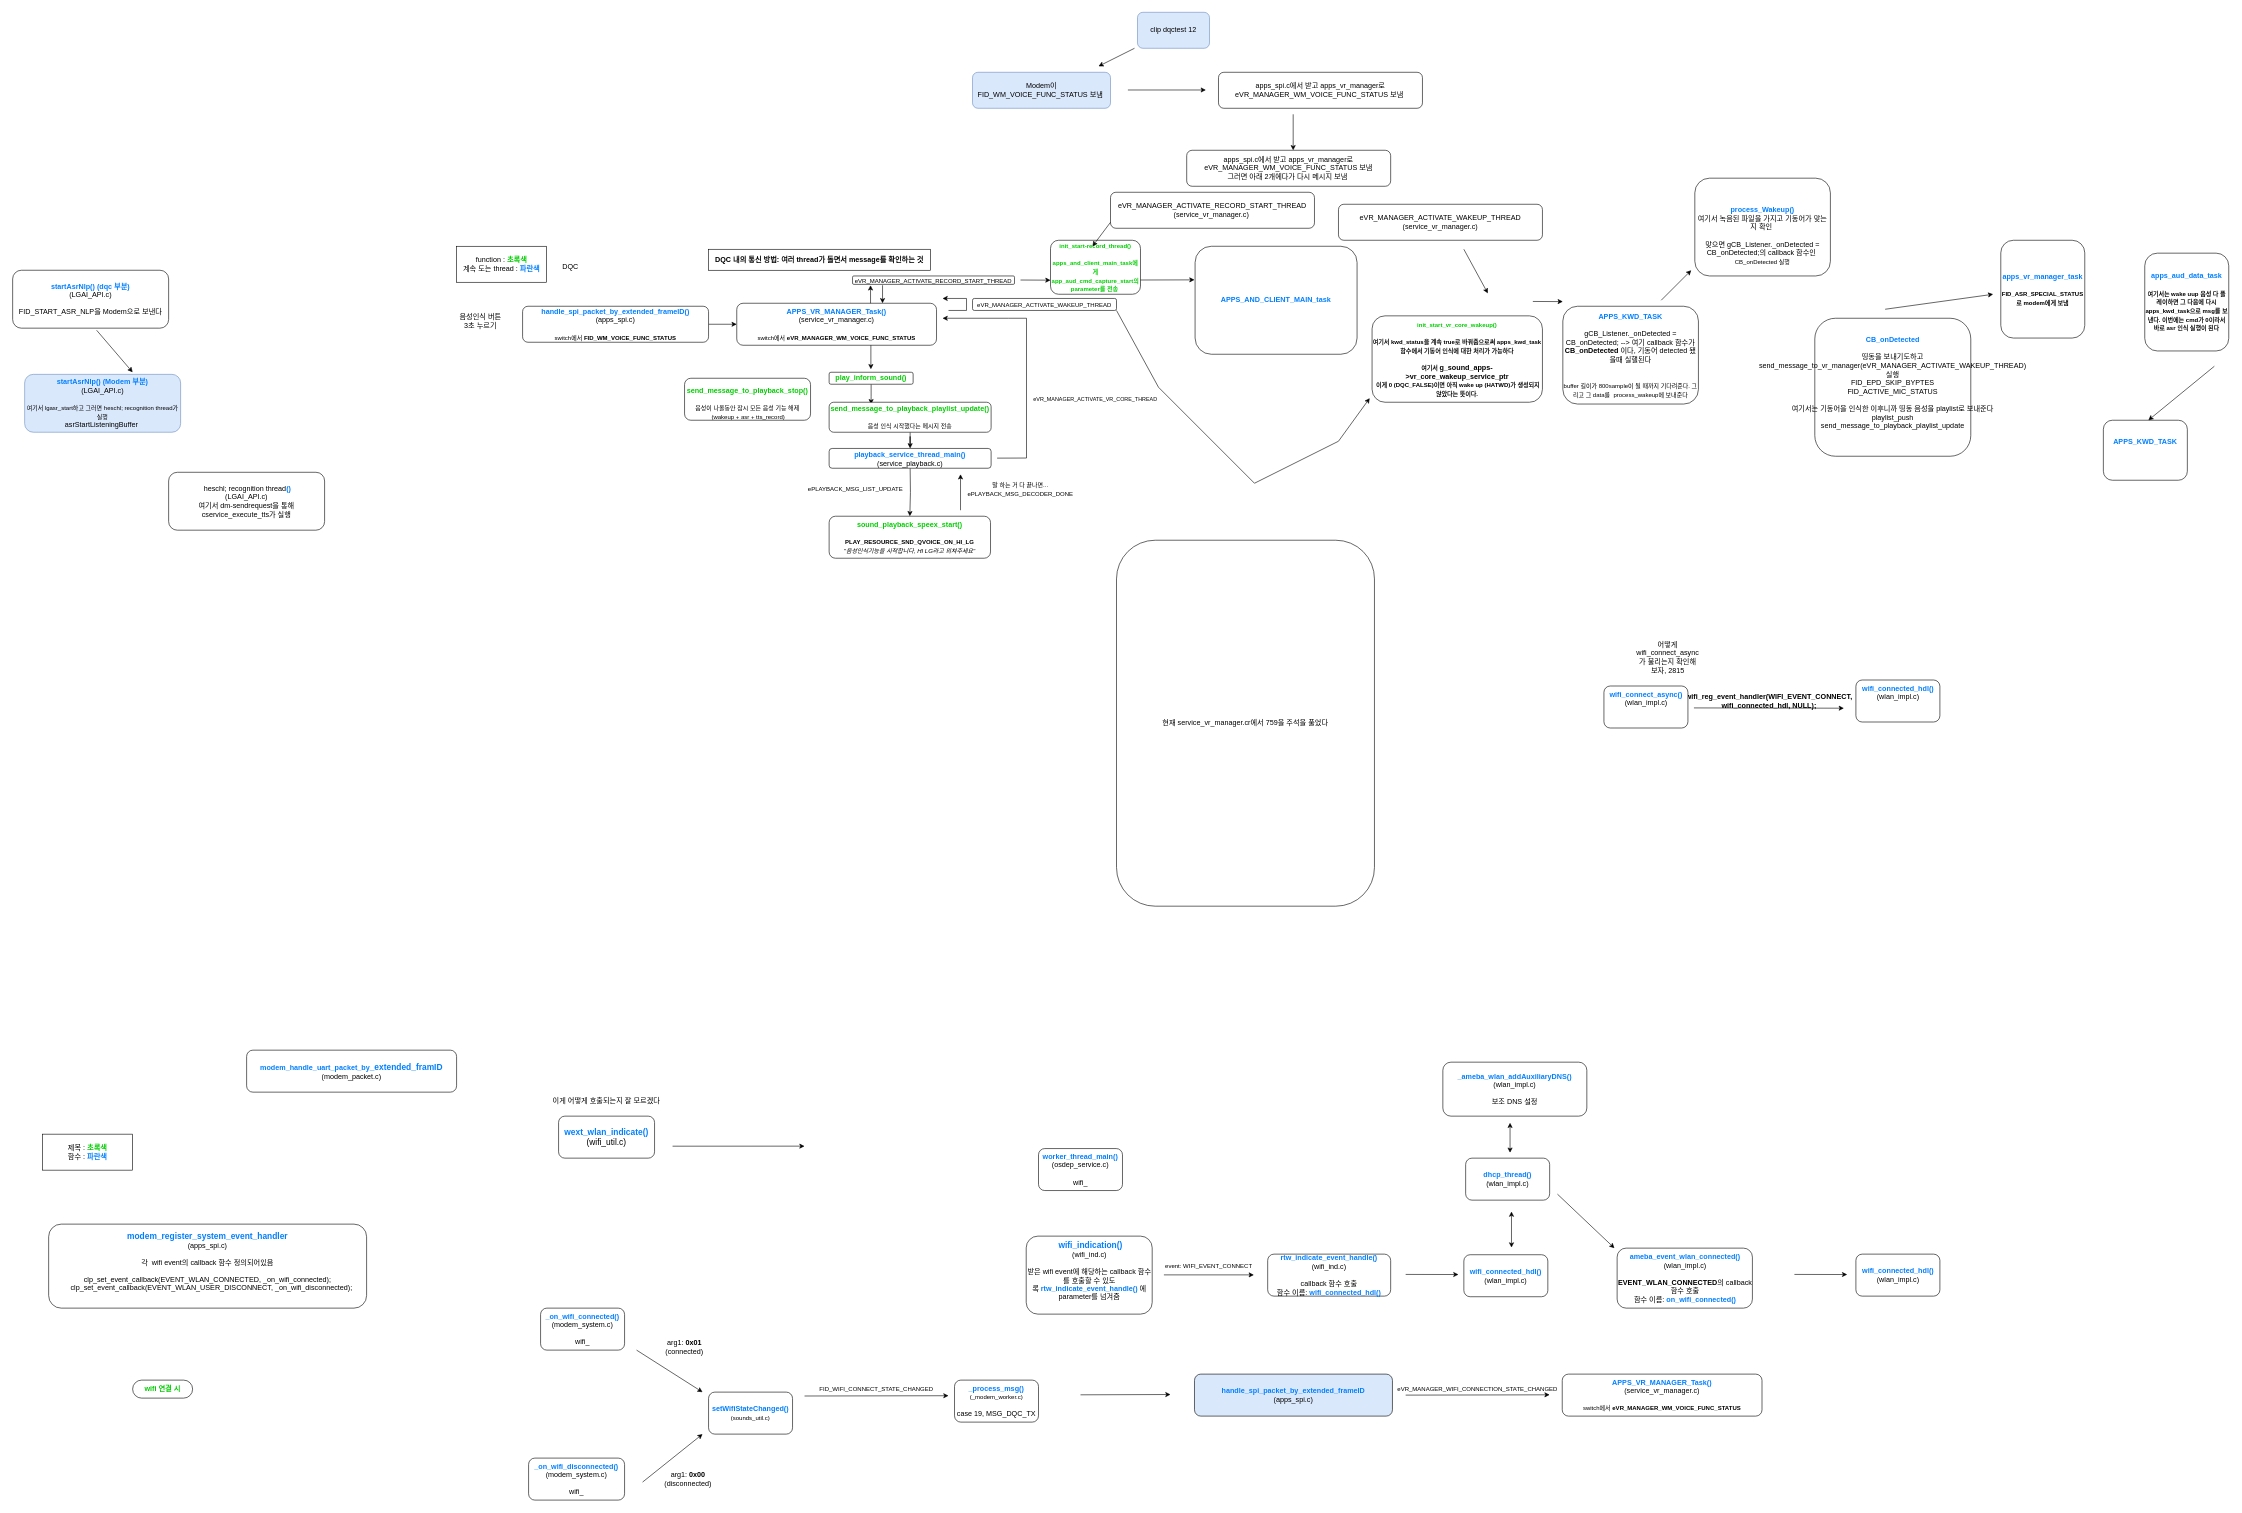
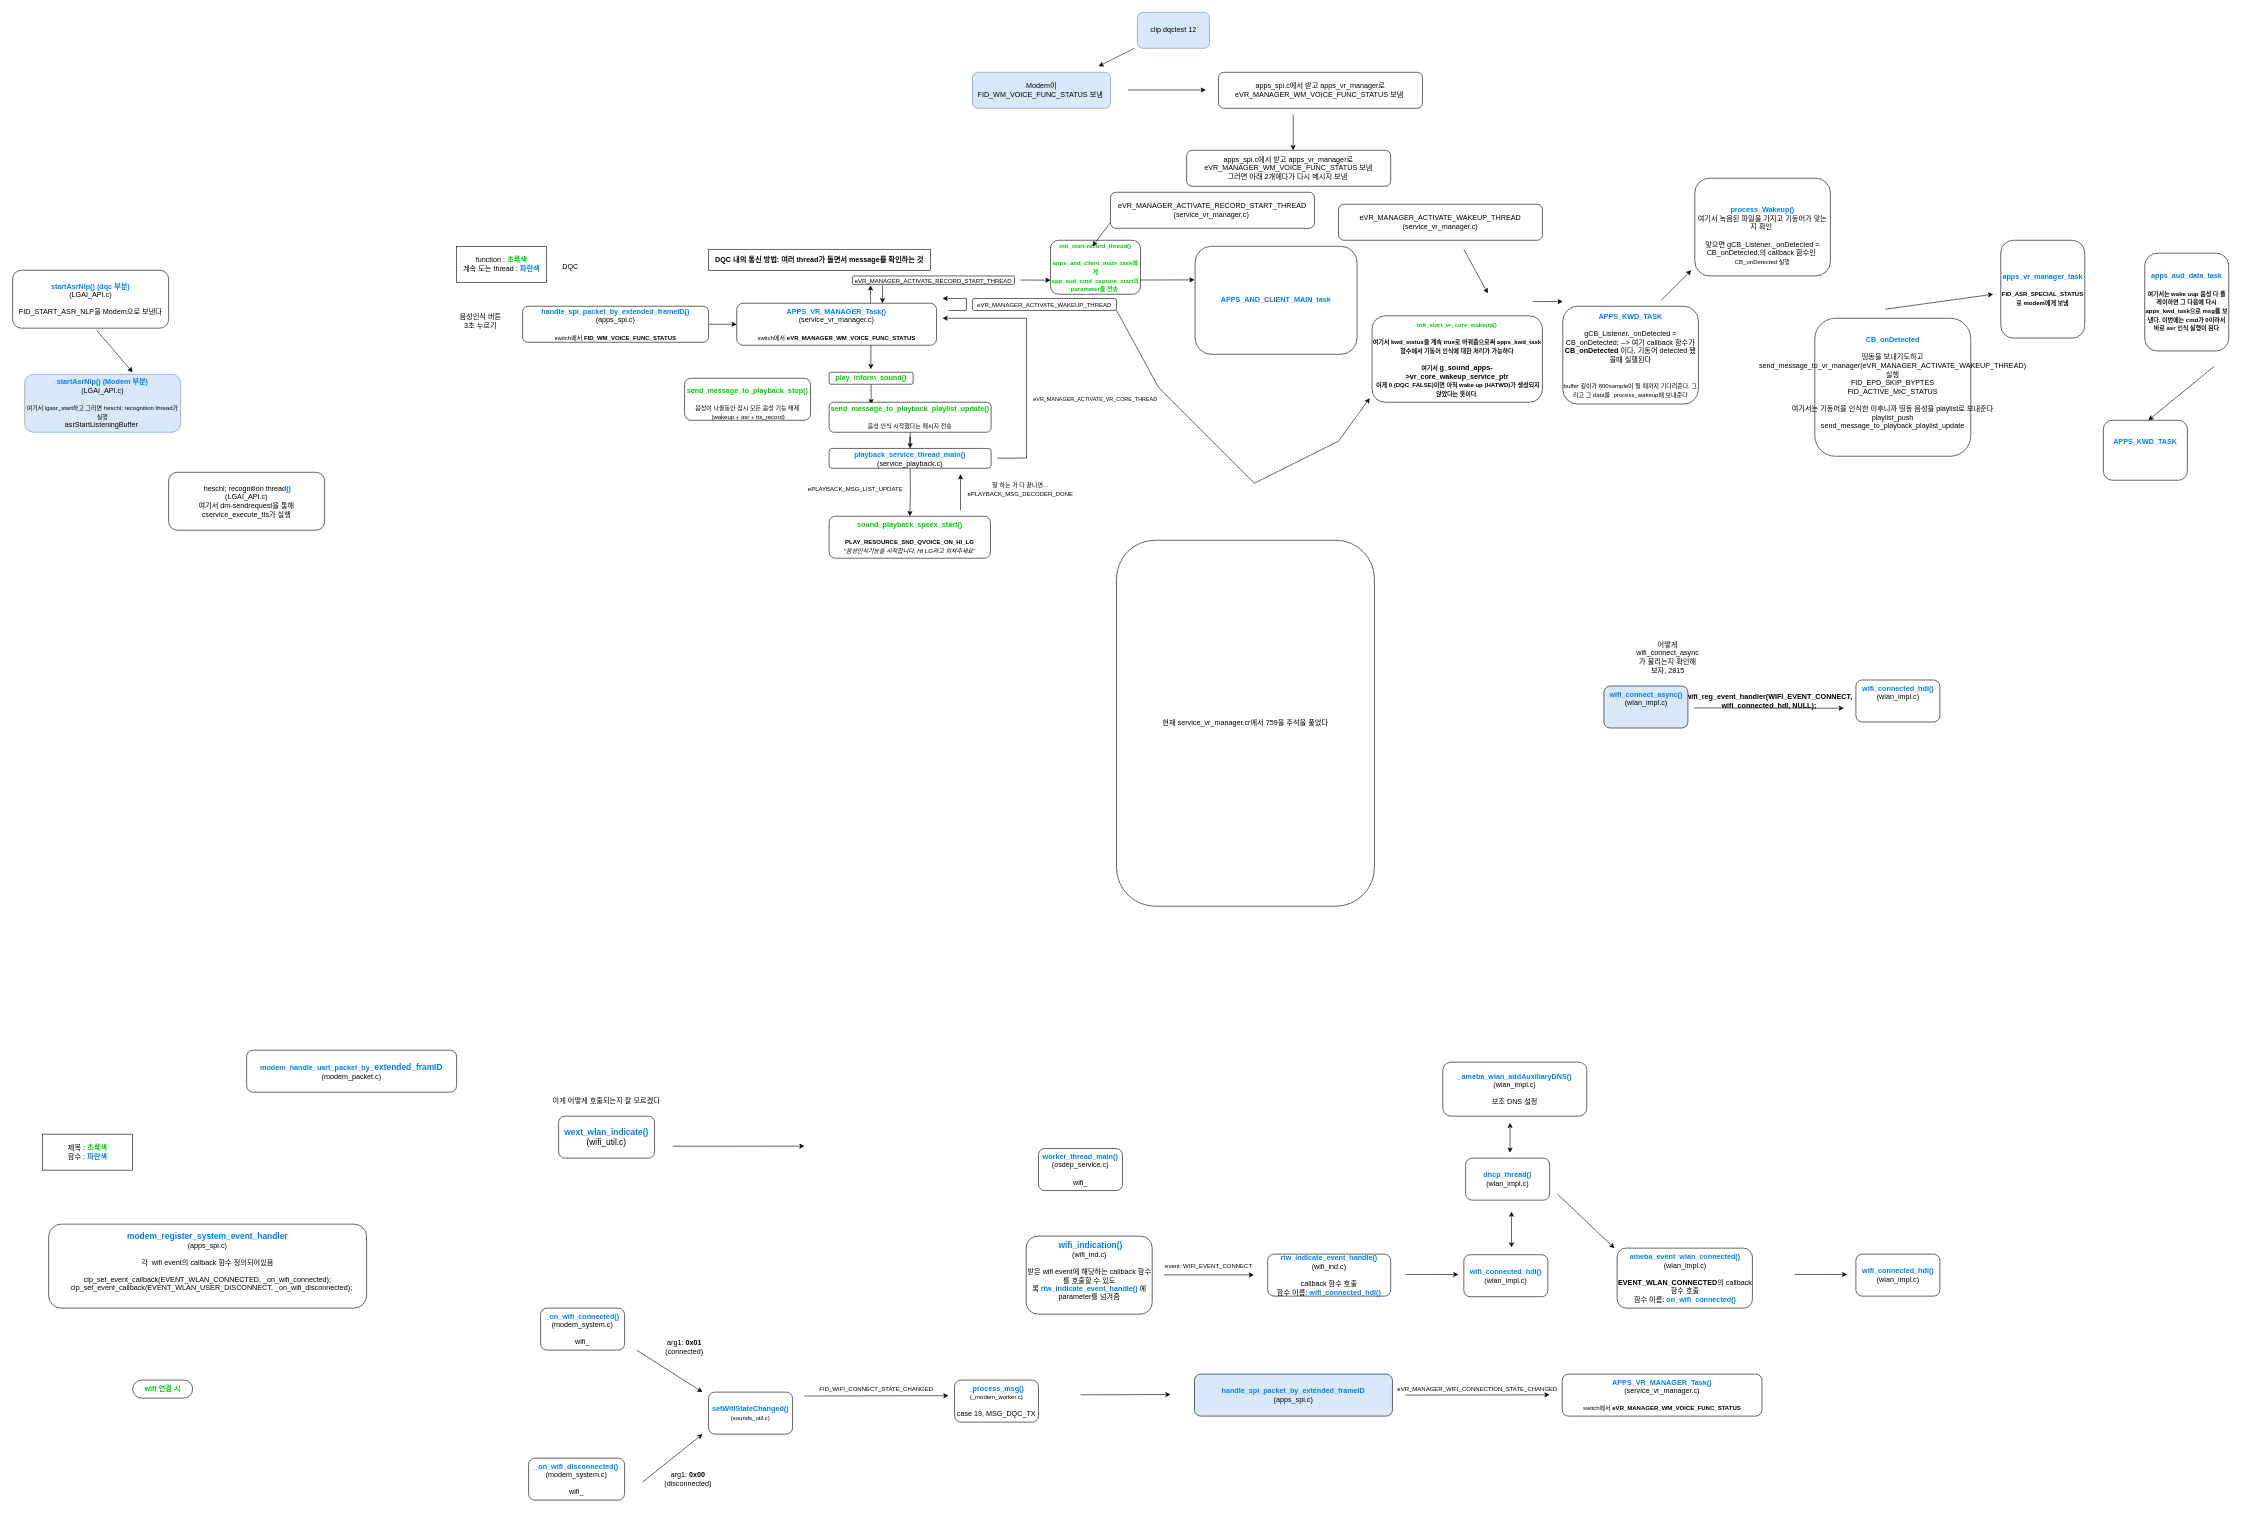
(1646, 707) -> (1646, 707)
